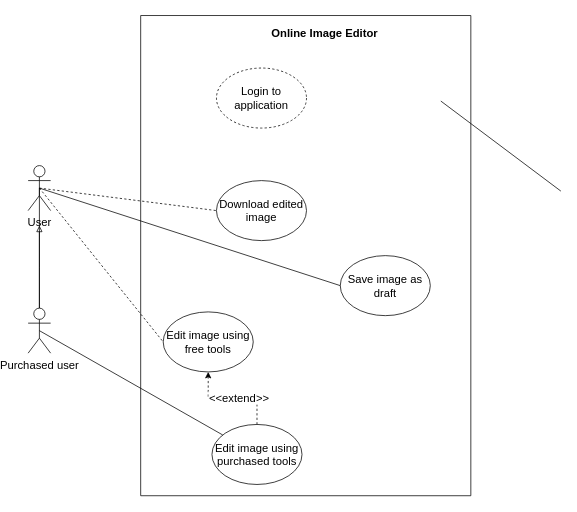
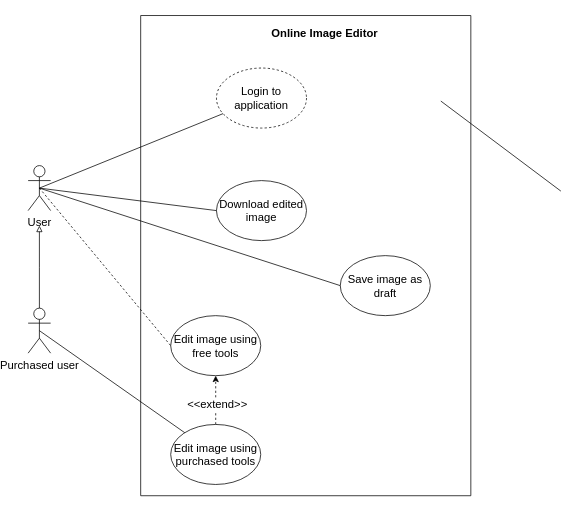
(132, 200) -> (132, 200)
(39, 214) -> (133, 150)
(208, 342) -> (216, 345)
(257, 454) -> (216, 454)
